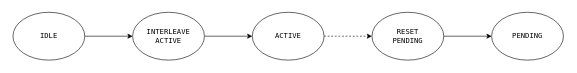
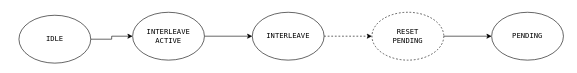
(48, 36) -> (54, 39)
(288, 36) -> (288, 36)
(408, 36) -> (408, 36)
